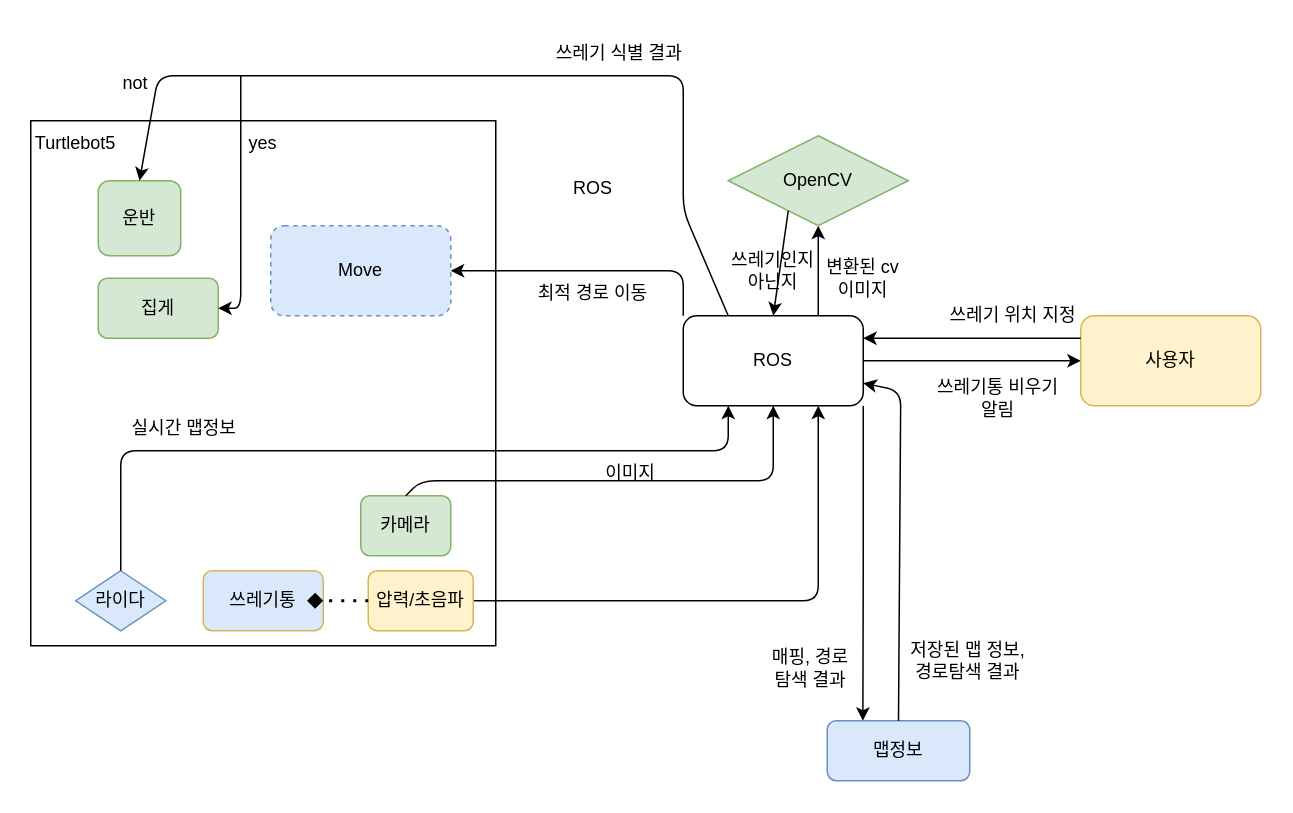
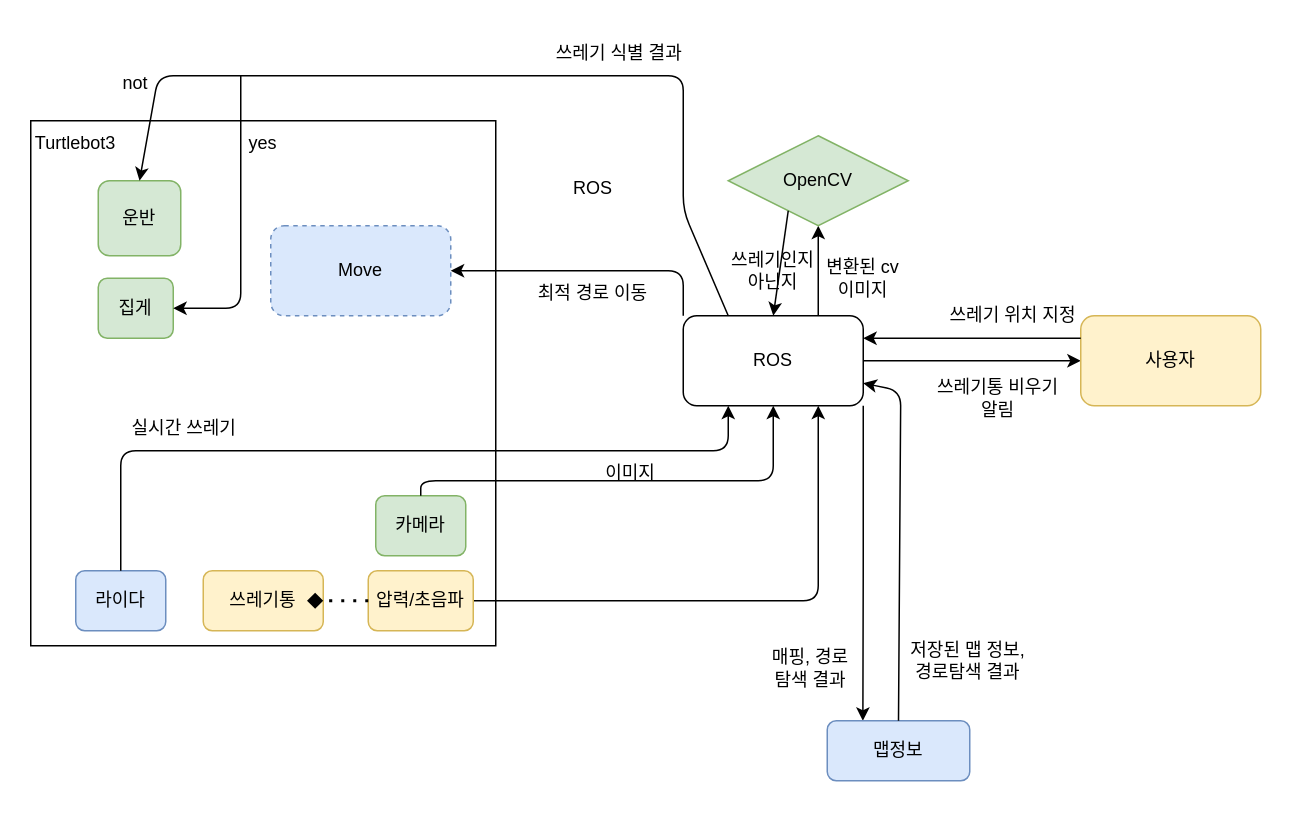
(76, 143) -> (76, 143)
(158, 308) -> (136, 308)
(185, 428) -> (185, 428)
(406, 526) -> (421, 526)
(121, 601) -> (121, 601)
(263, 601) -> (263, 601)
